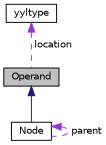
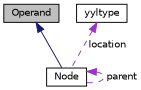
(31, 50) -> (82, 49)
